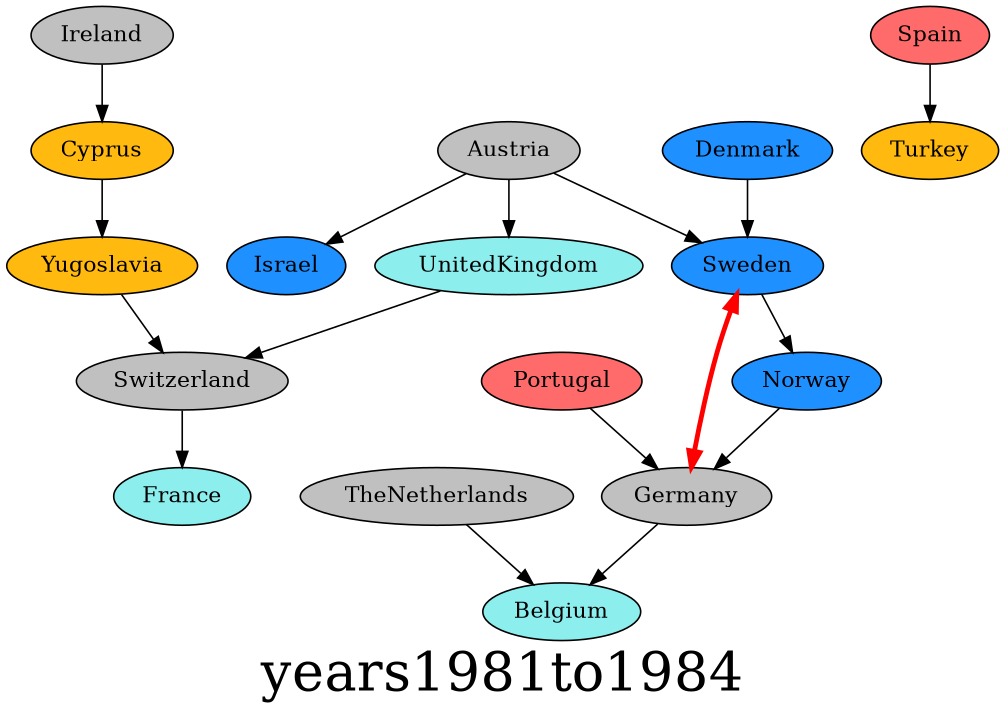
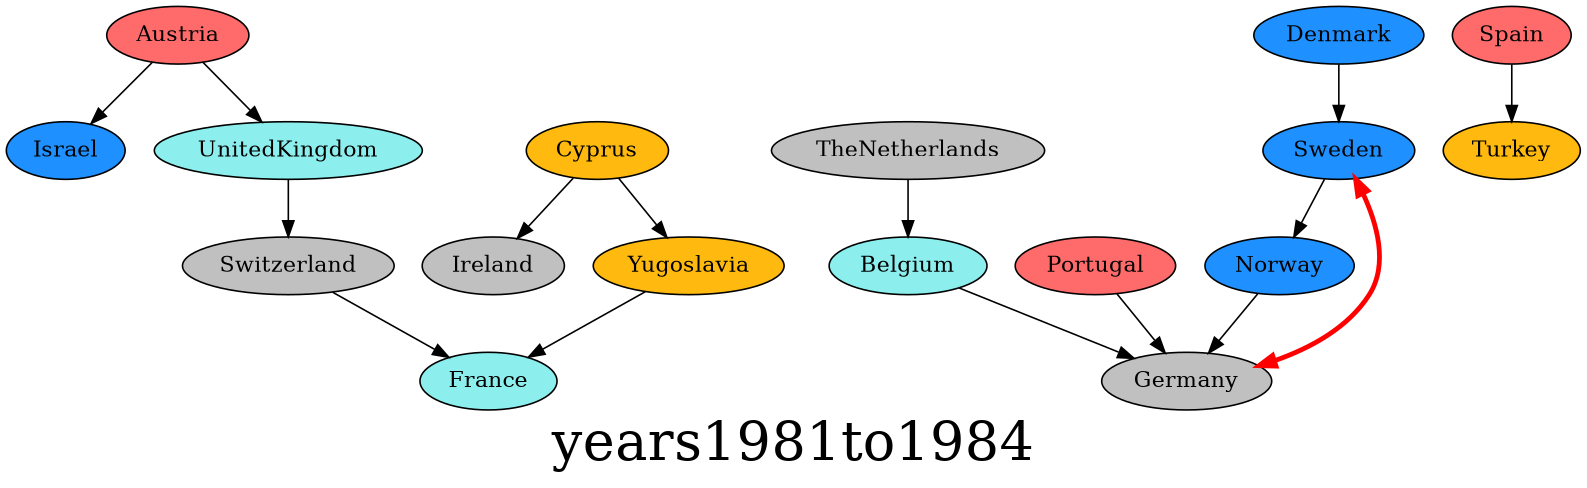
(102, 85) -> (551, 202)
(509, 151) -> (178, 35)
(620, 205) -> none
(138, 317) -> (594, 320)
(630, 549) -> (1039, 320)
